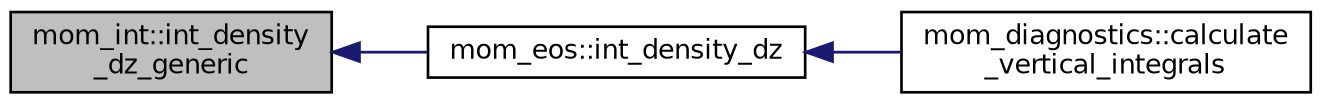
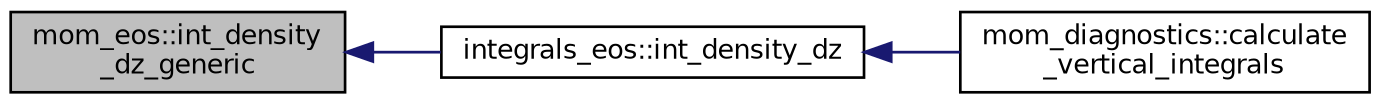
(171, 52) -> (178, 52)
(617, 52) -> (653, 52)
